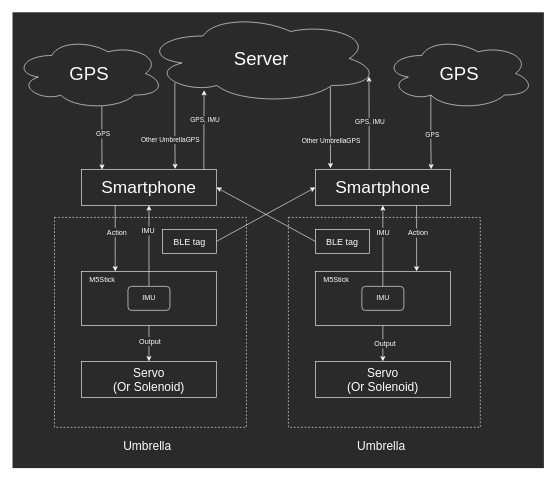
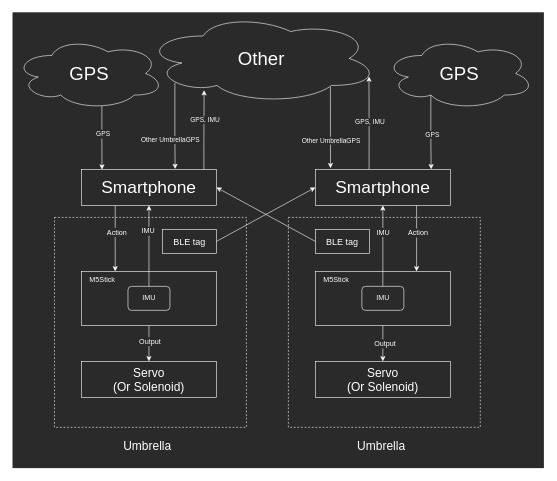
(261, 59) -> (261, 59)
